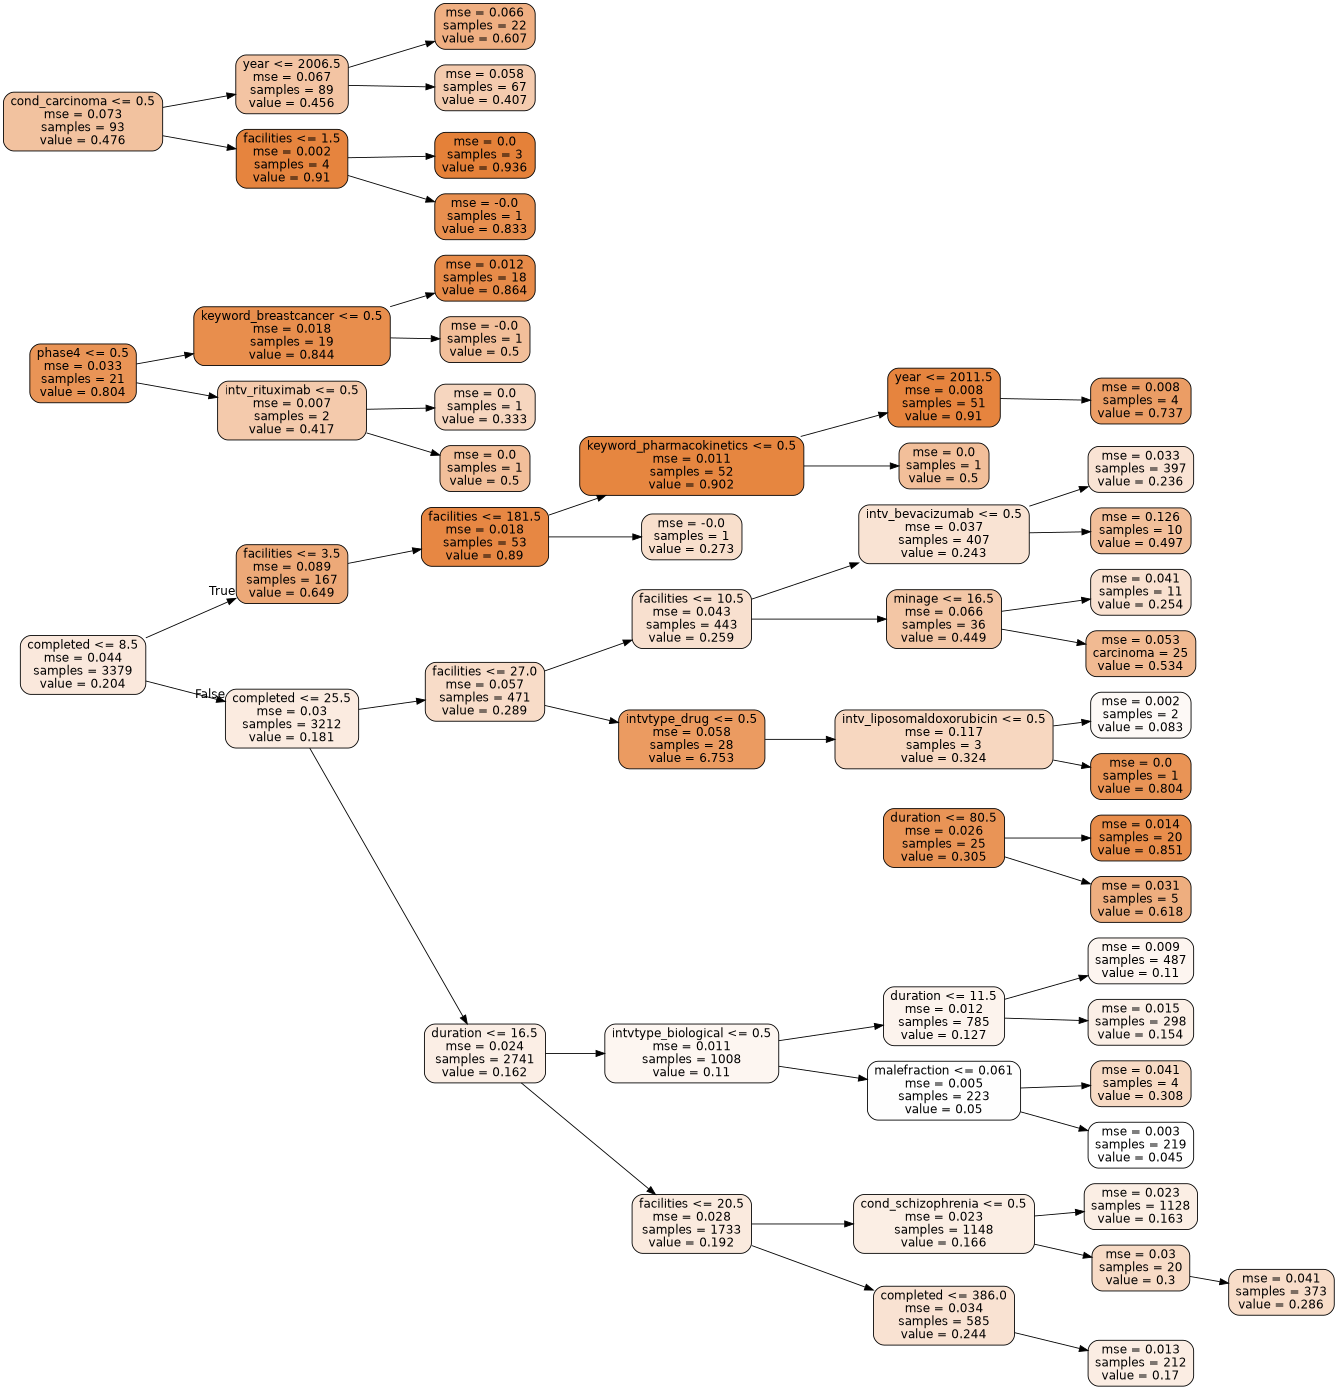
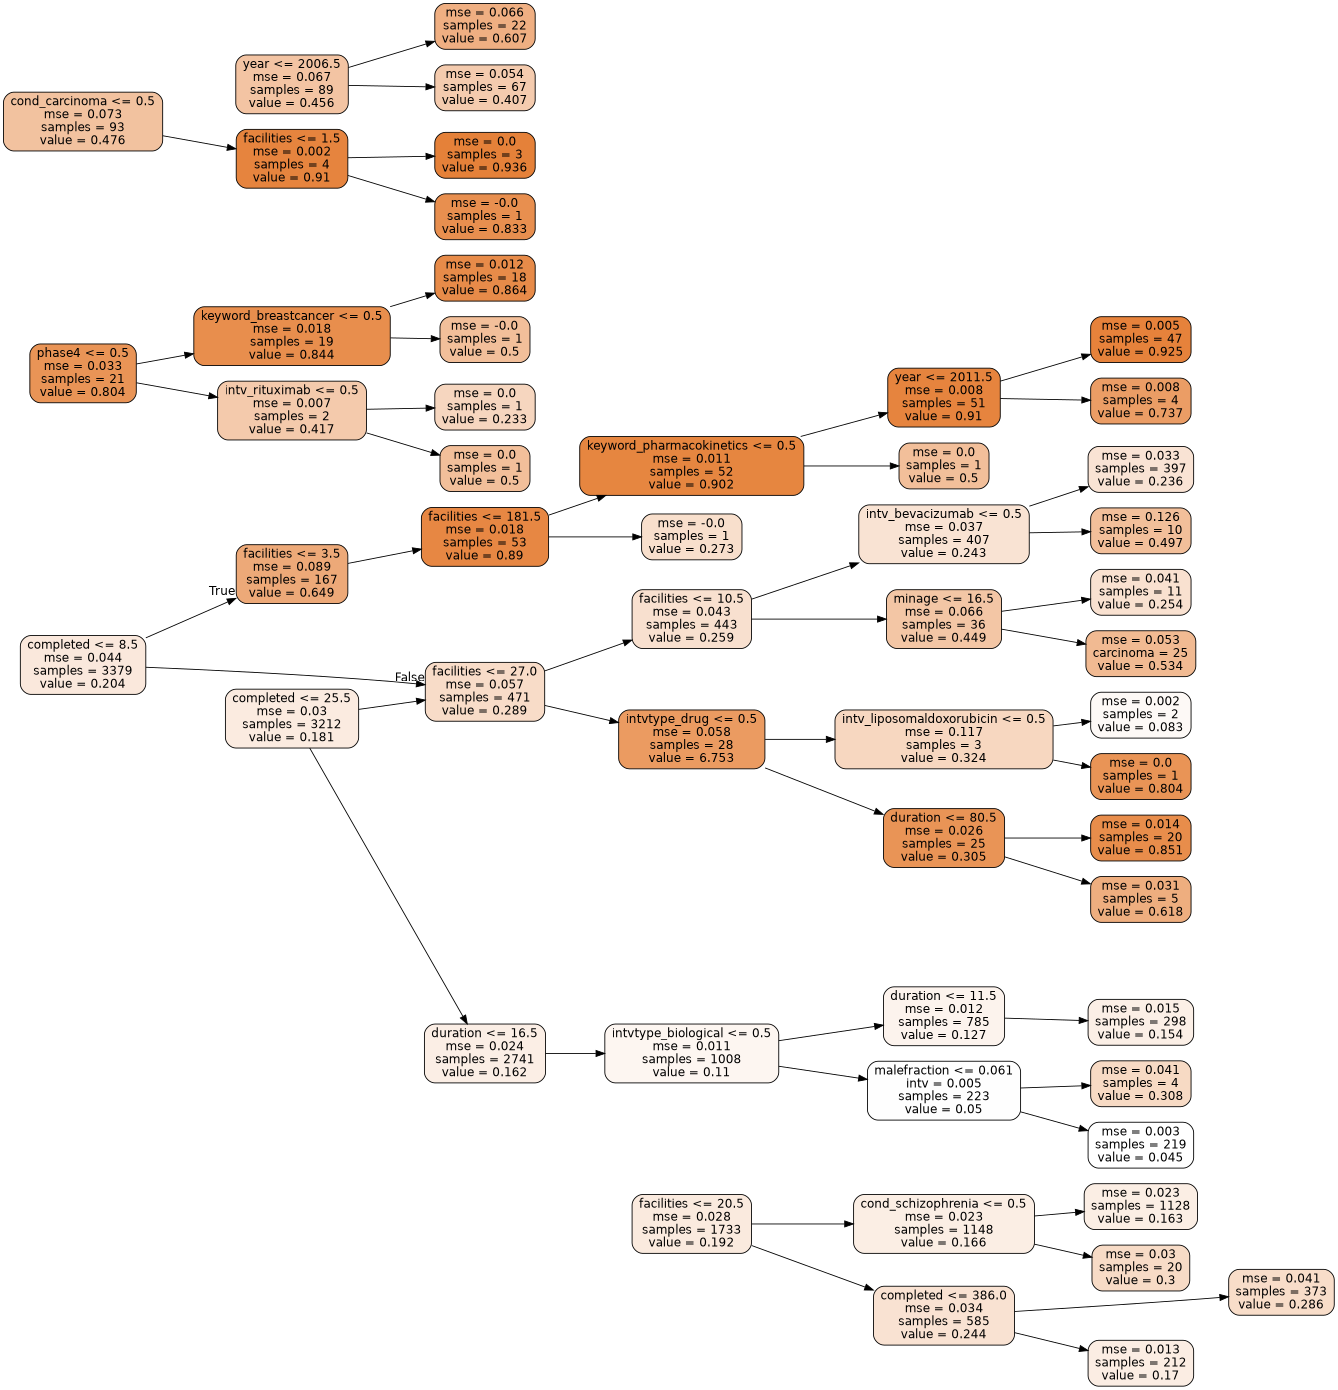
(485, 88) -> (485, 88)
(195, 102) -> none
none -> (1141, 340)
(485, 407) -> (485, 407)
(181, 690) -> (281, 674)
none -> (820, 789)
(1141, 961) -> none
(944, 1091) -> (944, 1091)
(585, 1136) -> none
(1205, 1279) -> (1117, 1305)
